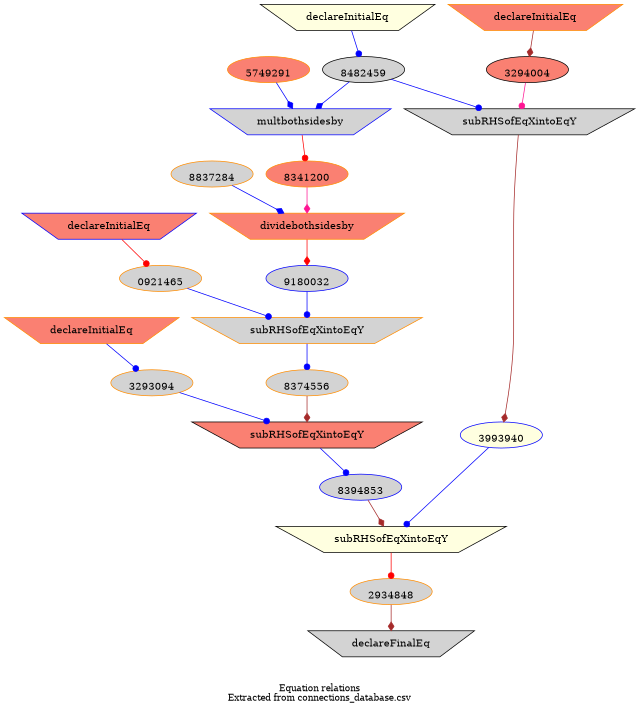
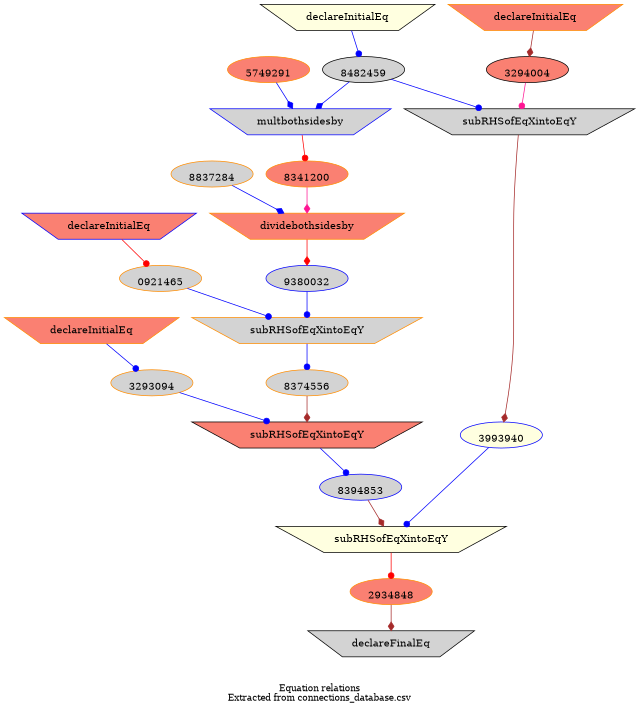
(307, 278) -> (307, 278)
(391, 592) -> (391, 592)
